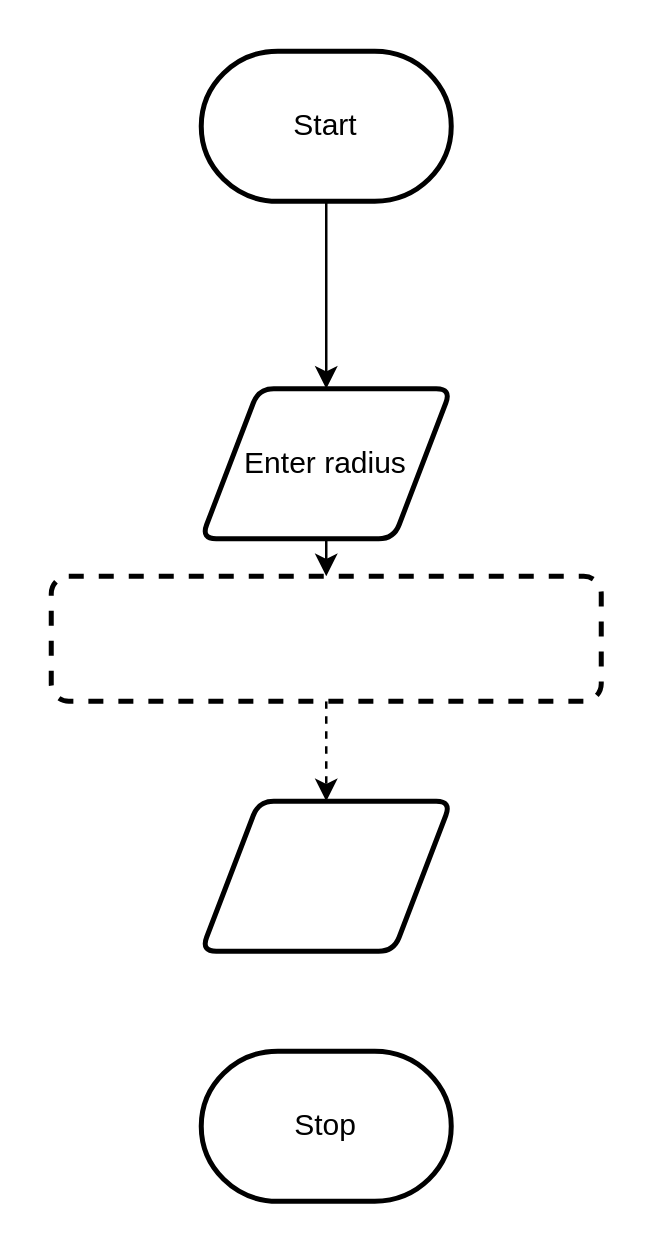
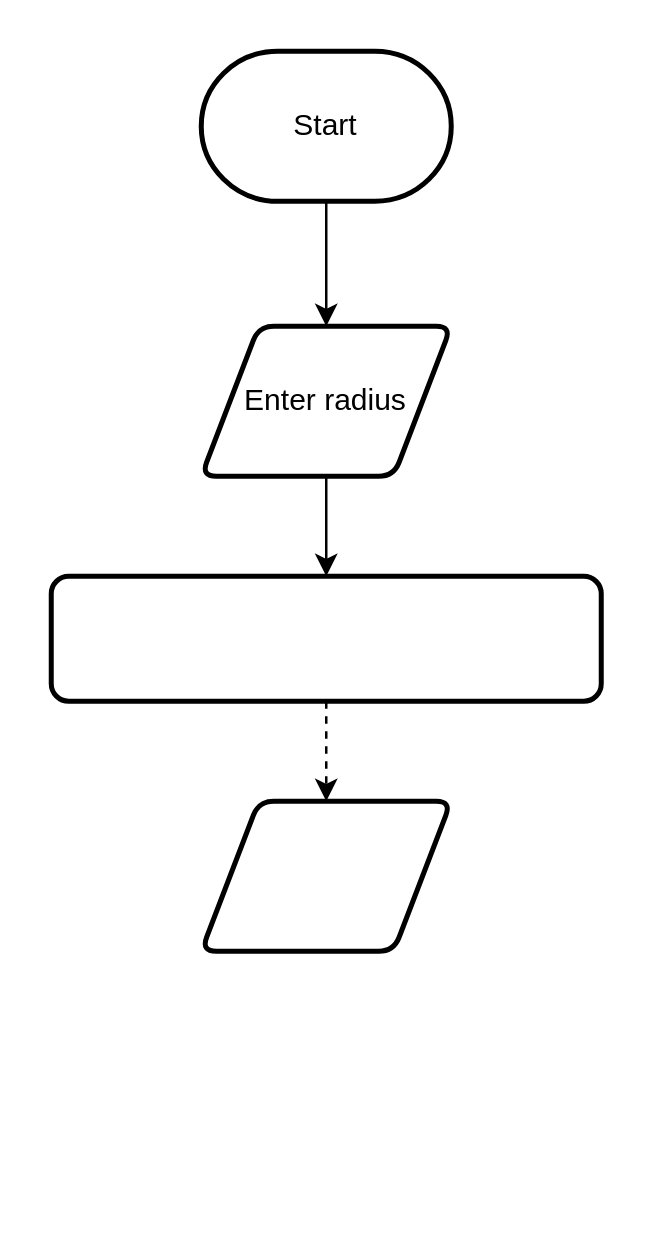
(326, 464) -> (326, 401)
(326, 639) -> (326, 639)
(326, 1126) -> none
